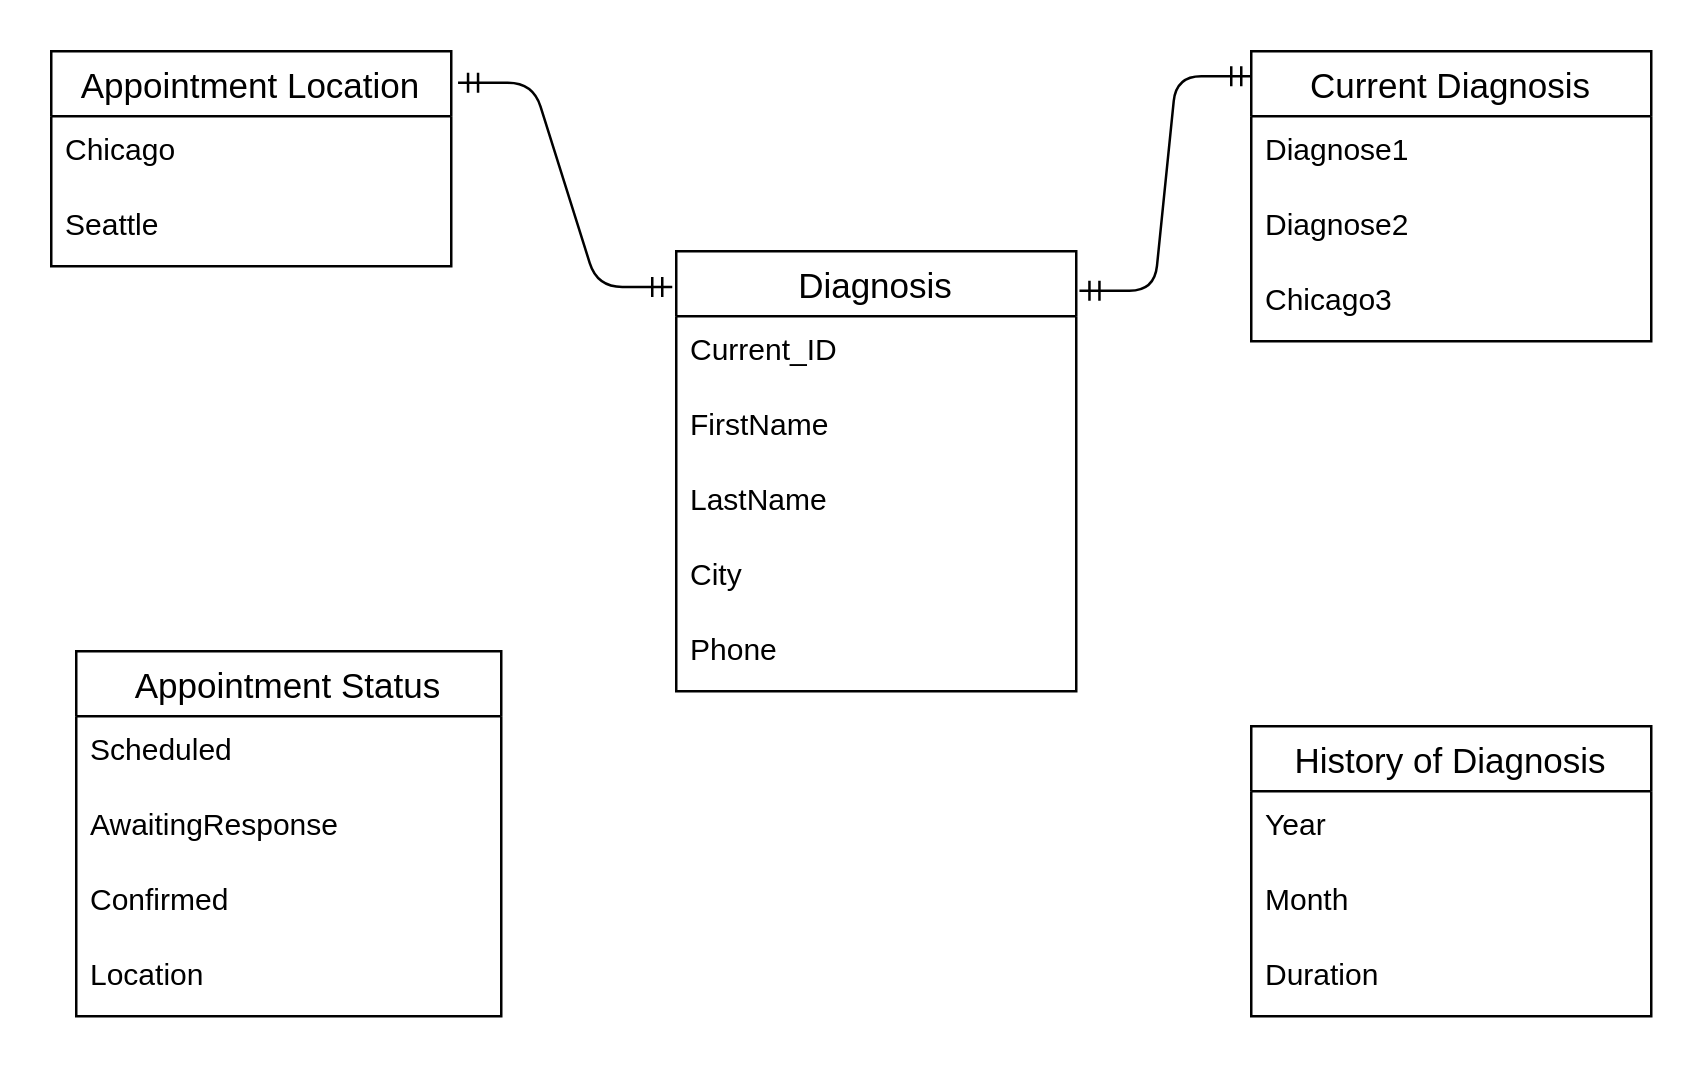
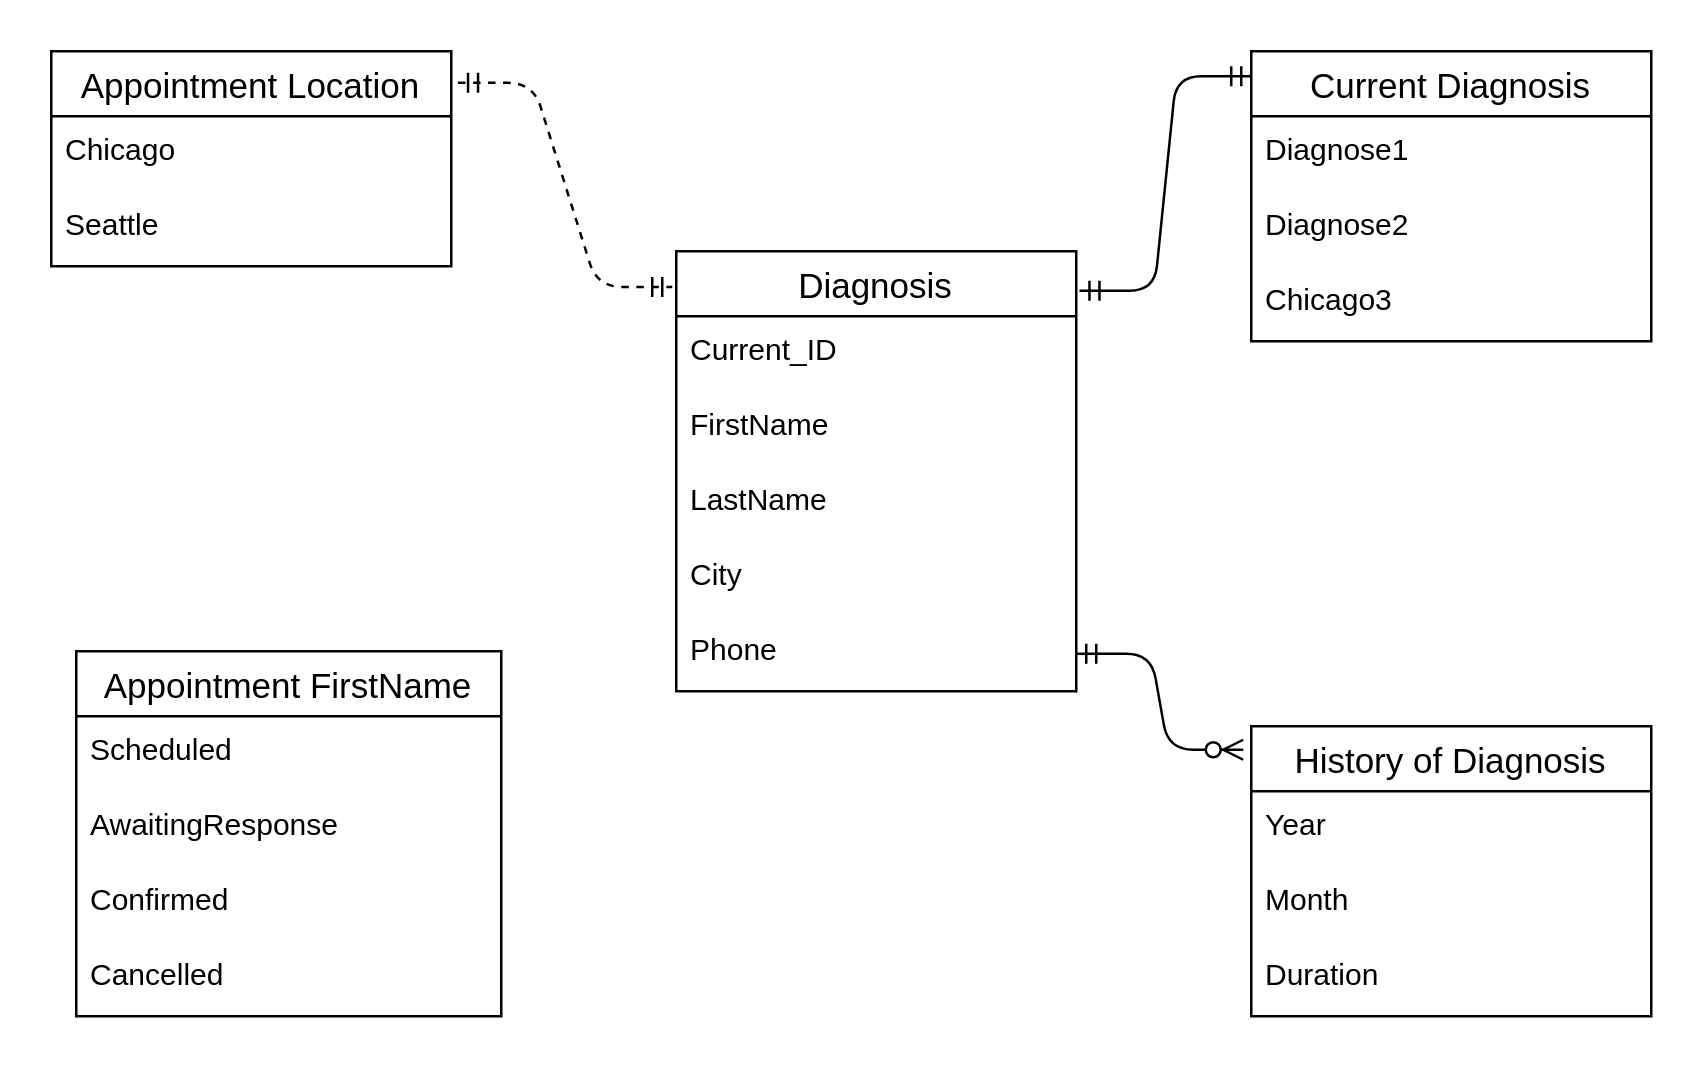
(565, 184) -> (565, 184)
(288, 686) -> (288, 686)
none -> (1157, 686)
(153, 975) -> (158, 975)
